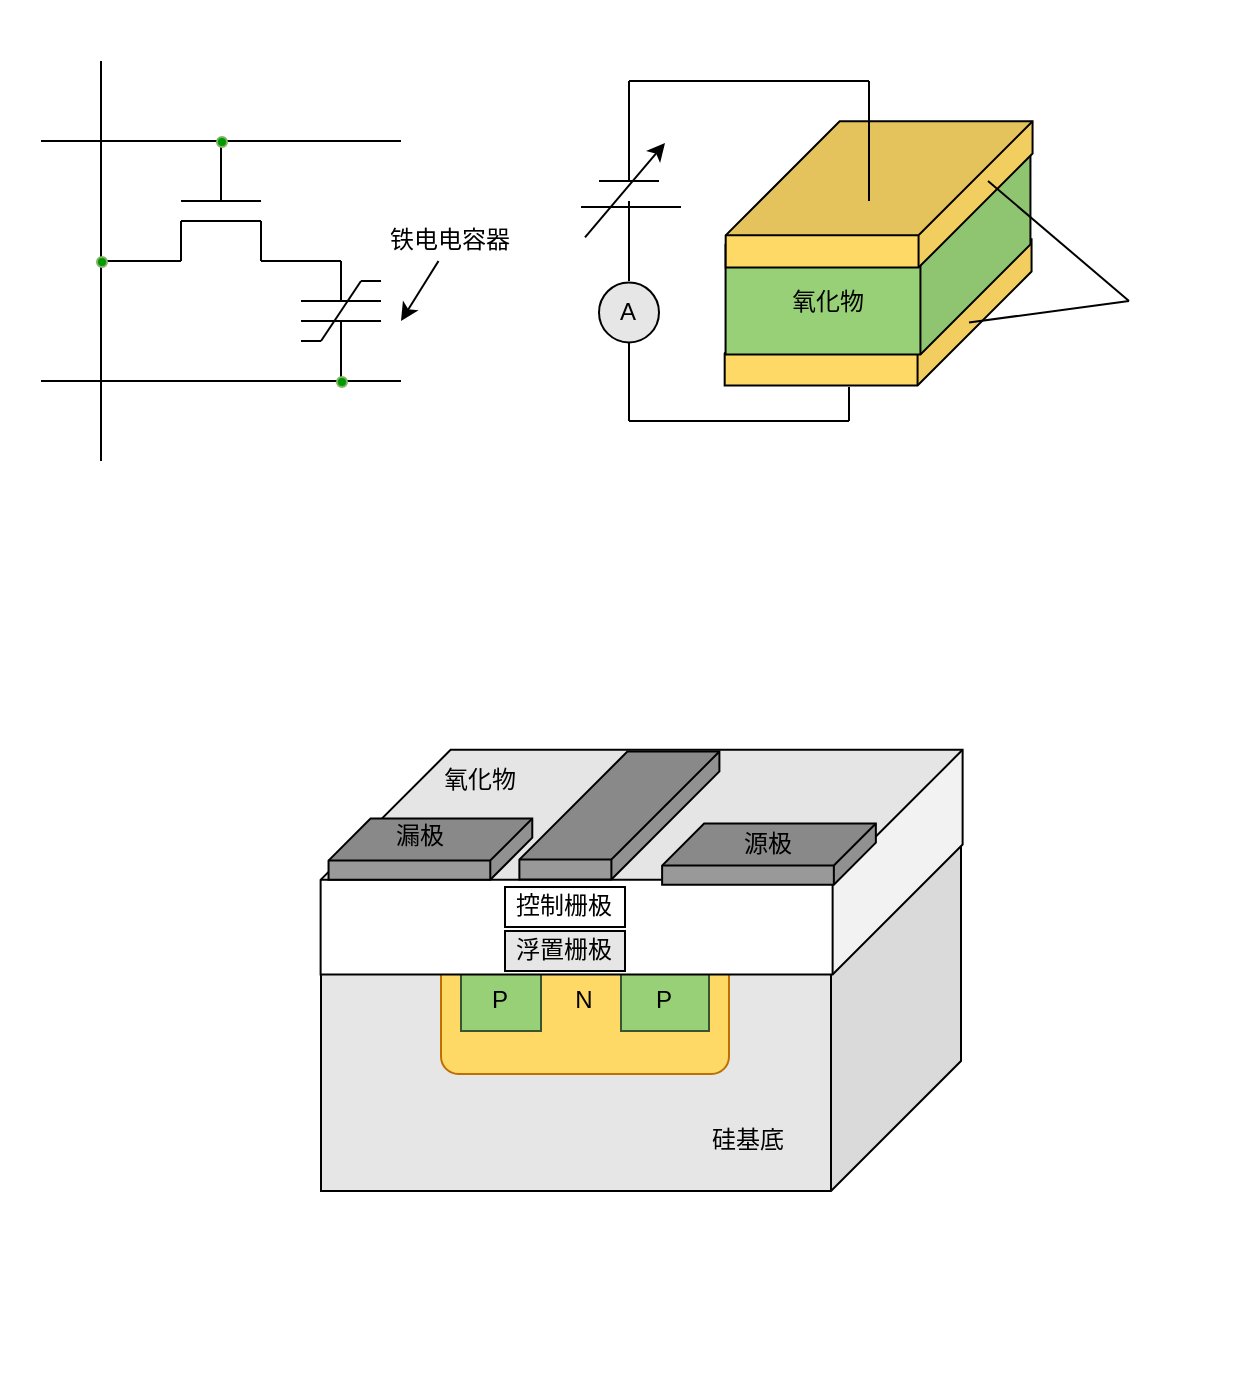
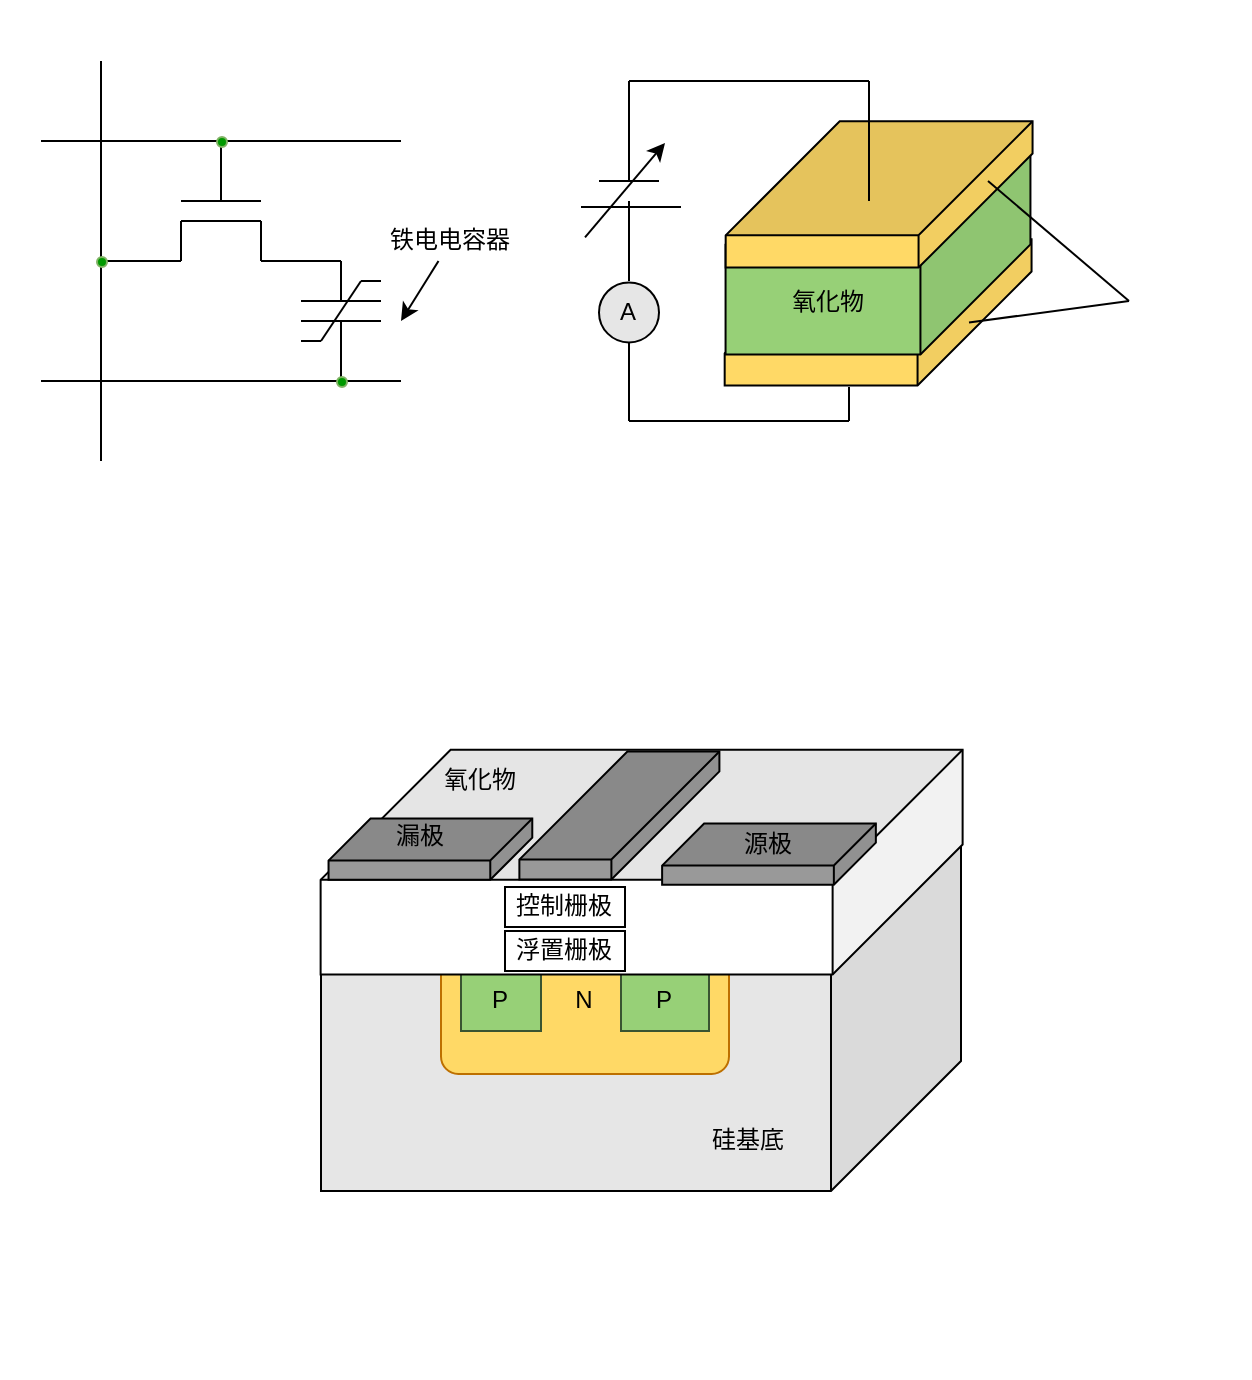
(565, 951) -> (565, 951)
